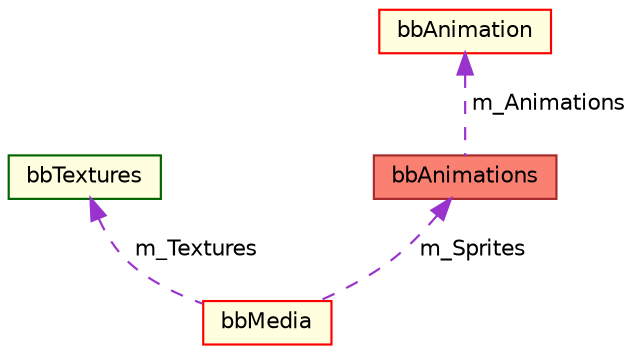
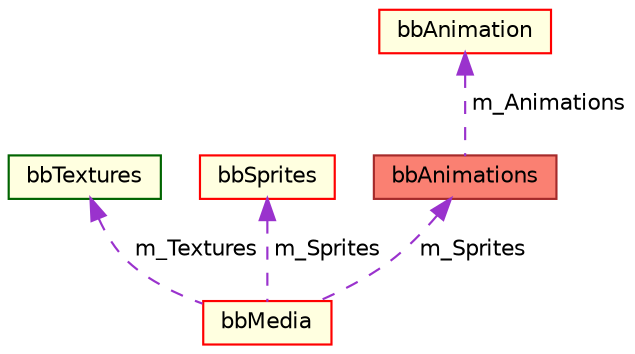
none -> (267, 177)
